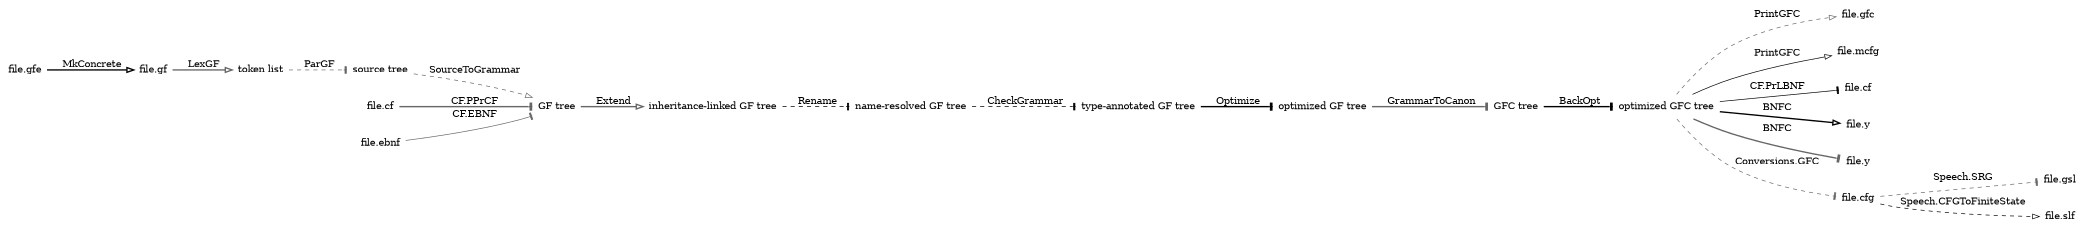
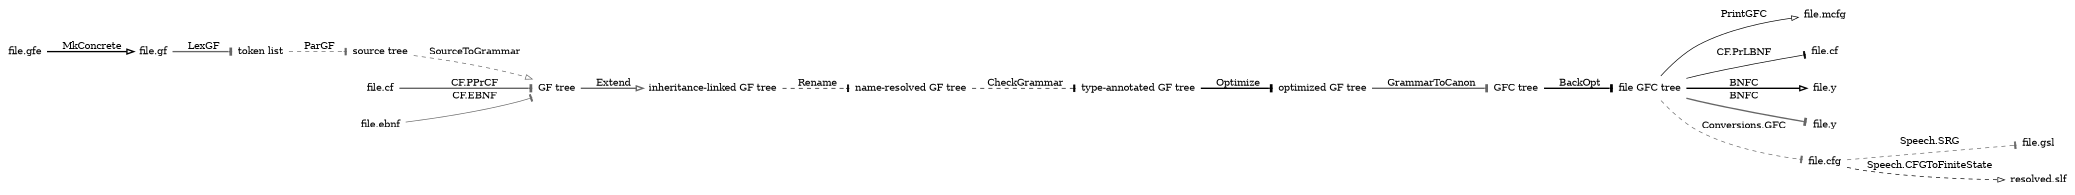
(1858, 15) -> none
(199, 70) -> (201, 52)
(1666, 107) -> (1650, 88)
(2060, 217) -> (2039, 180)
